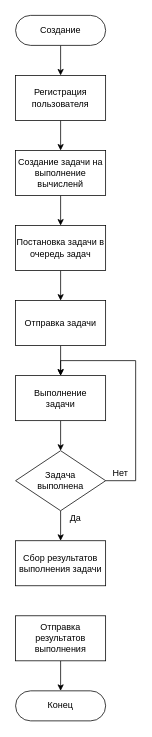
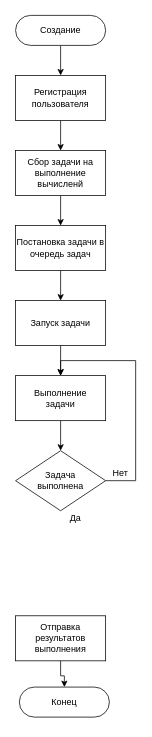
(60, 173) -> (60, 173)
(60, 323) -> (60, 323)
(60, 522) -> none
(60, 563) -> none
(60, 705) -> (64, 702)
